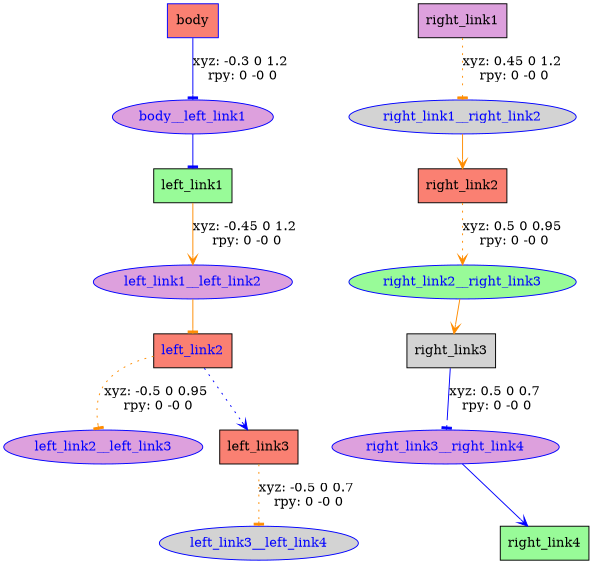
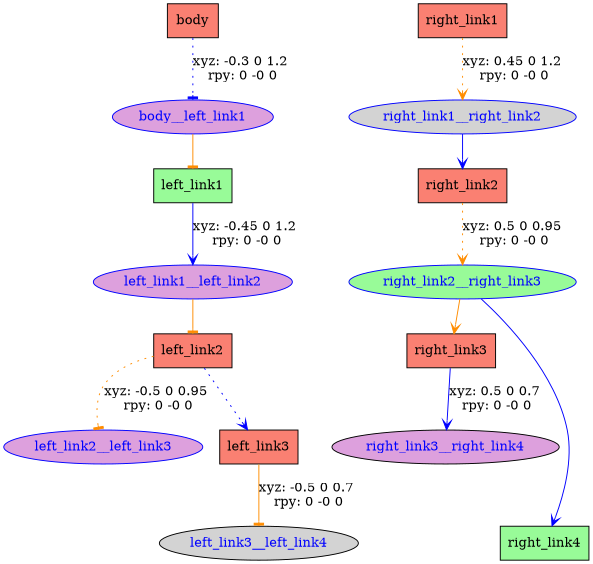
(193, 21) -> (193, 21)
(463, 21) -> (463, 21)
(463, 64) -> (463, 64)
(193, 66) -> (193, 66)
(463, 147) -> (463, 147)
(193, 149) -> (193, 149)
(193, 229) -> (193, 229)
(193, 351) -> (193, 351)
(451, 351) -> (451, 351)
(449, 394) -> (449, 394)
(446, 447) -> (446, 447)
(492, 492) -> (556, 397)
(259, 493) -> (259, 493)
(259, 543) -> (259, 543)
